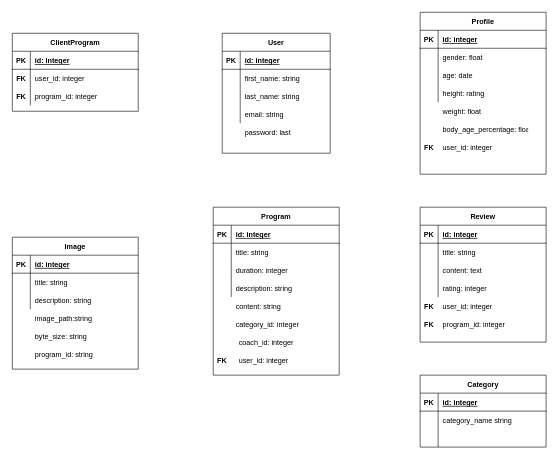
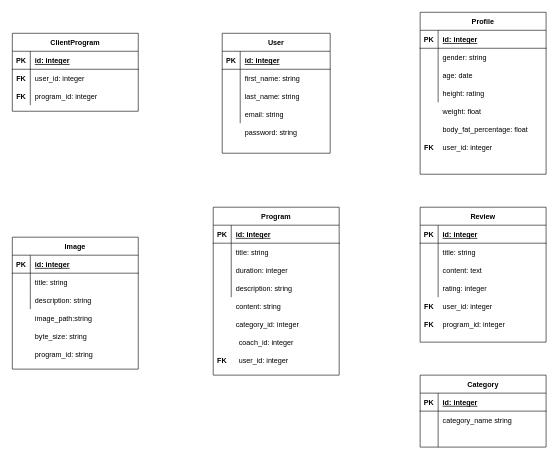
(466, 58) -> (468, 58)
(492, 130) -> (492, 130)
(270, 133) -> (274, 133)
